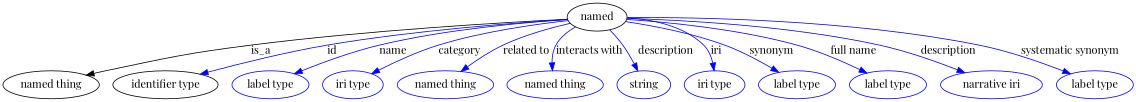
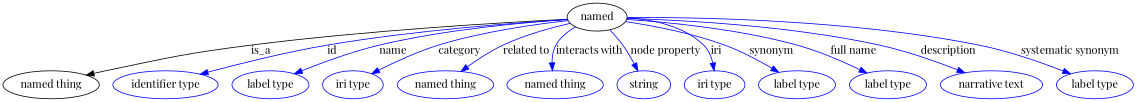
(666, 51) -> (666, 51)
(165, 85) -> (165, 85)
(991, 85) -> (991, 85)
